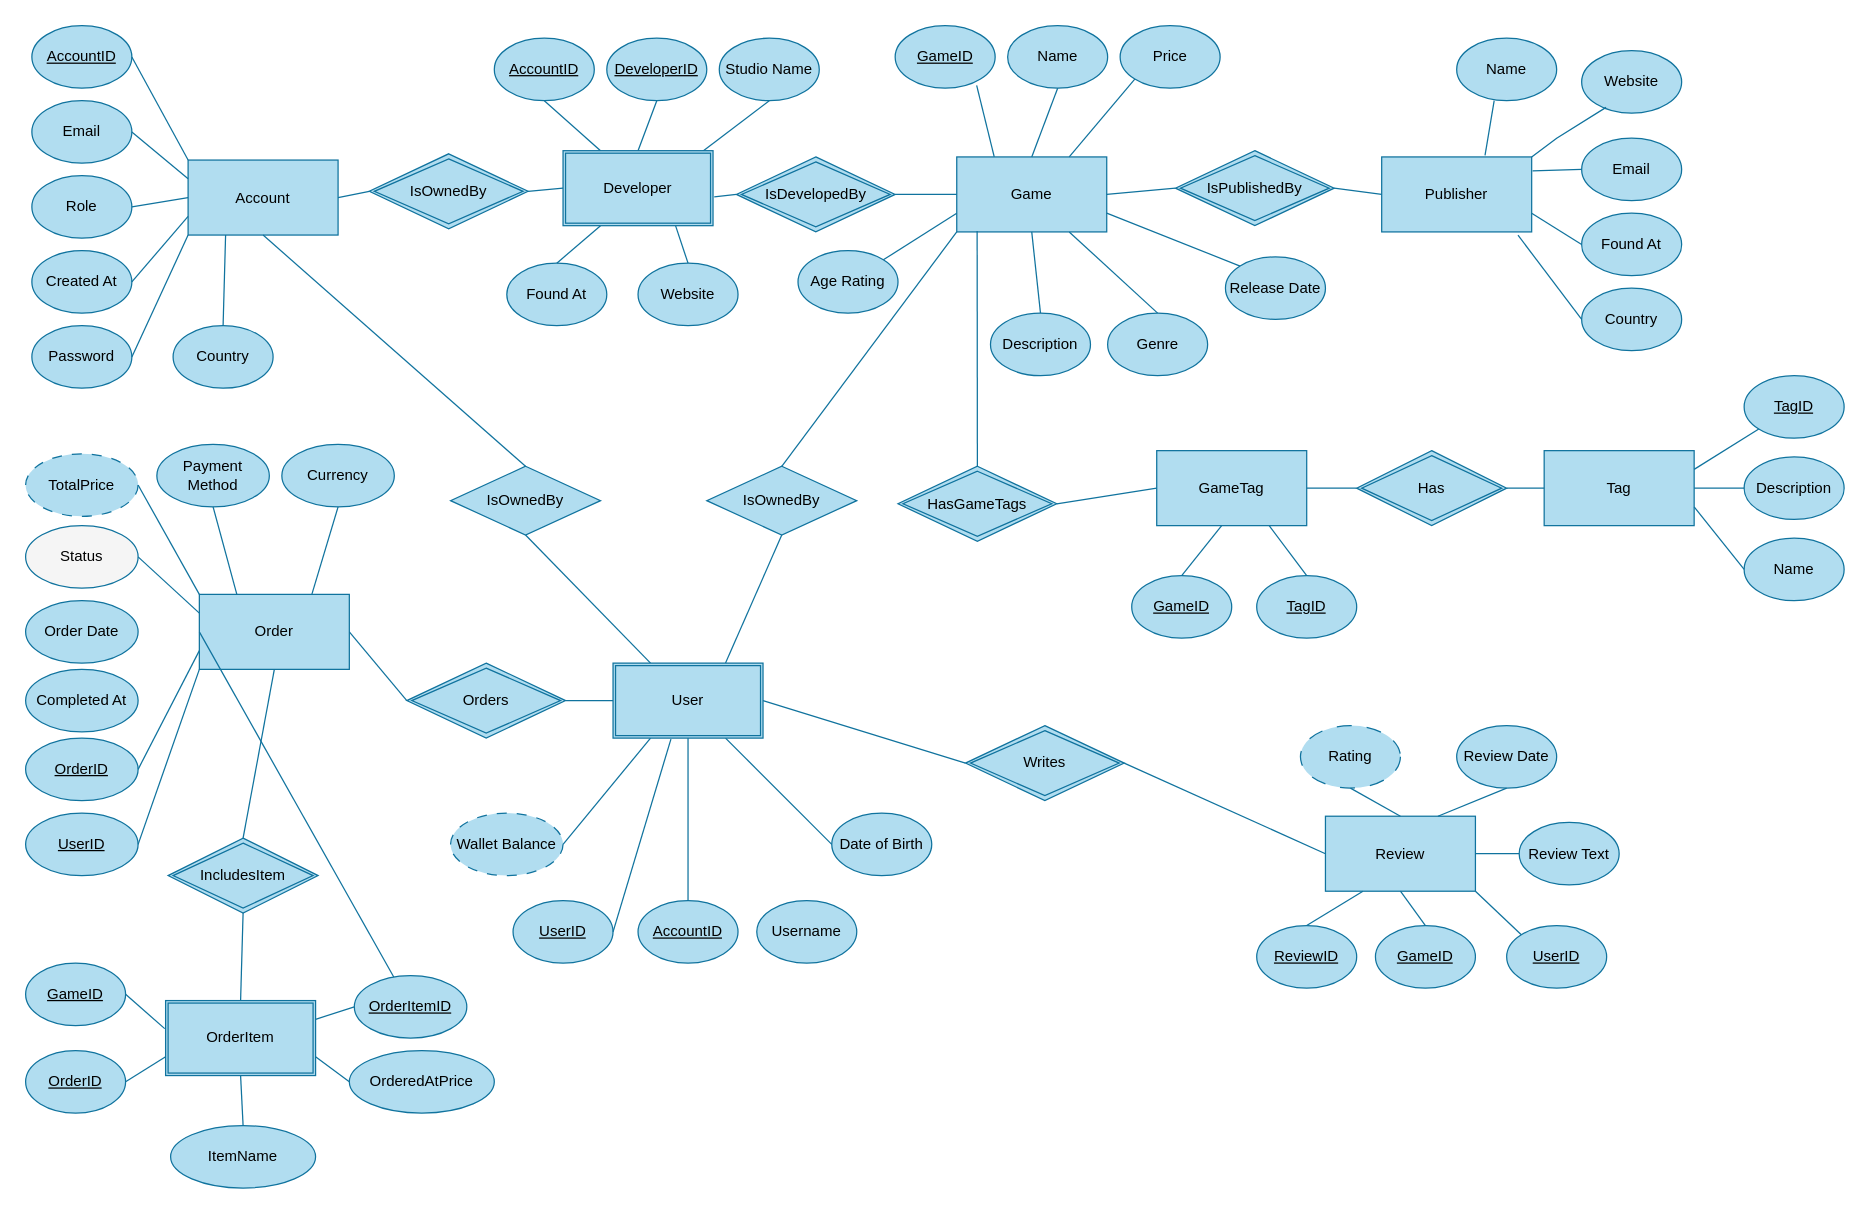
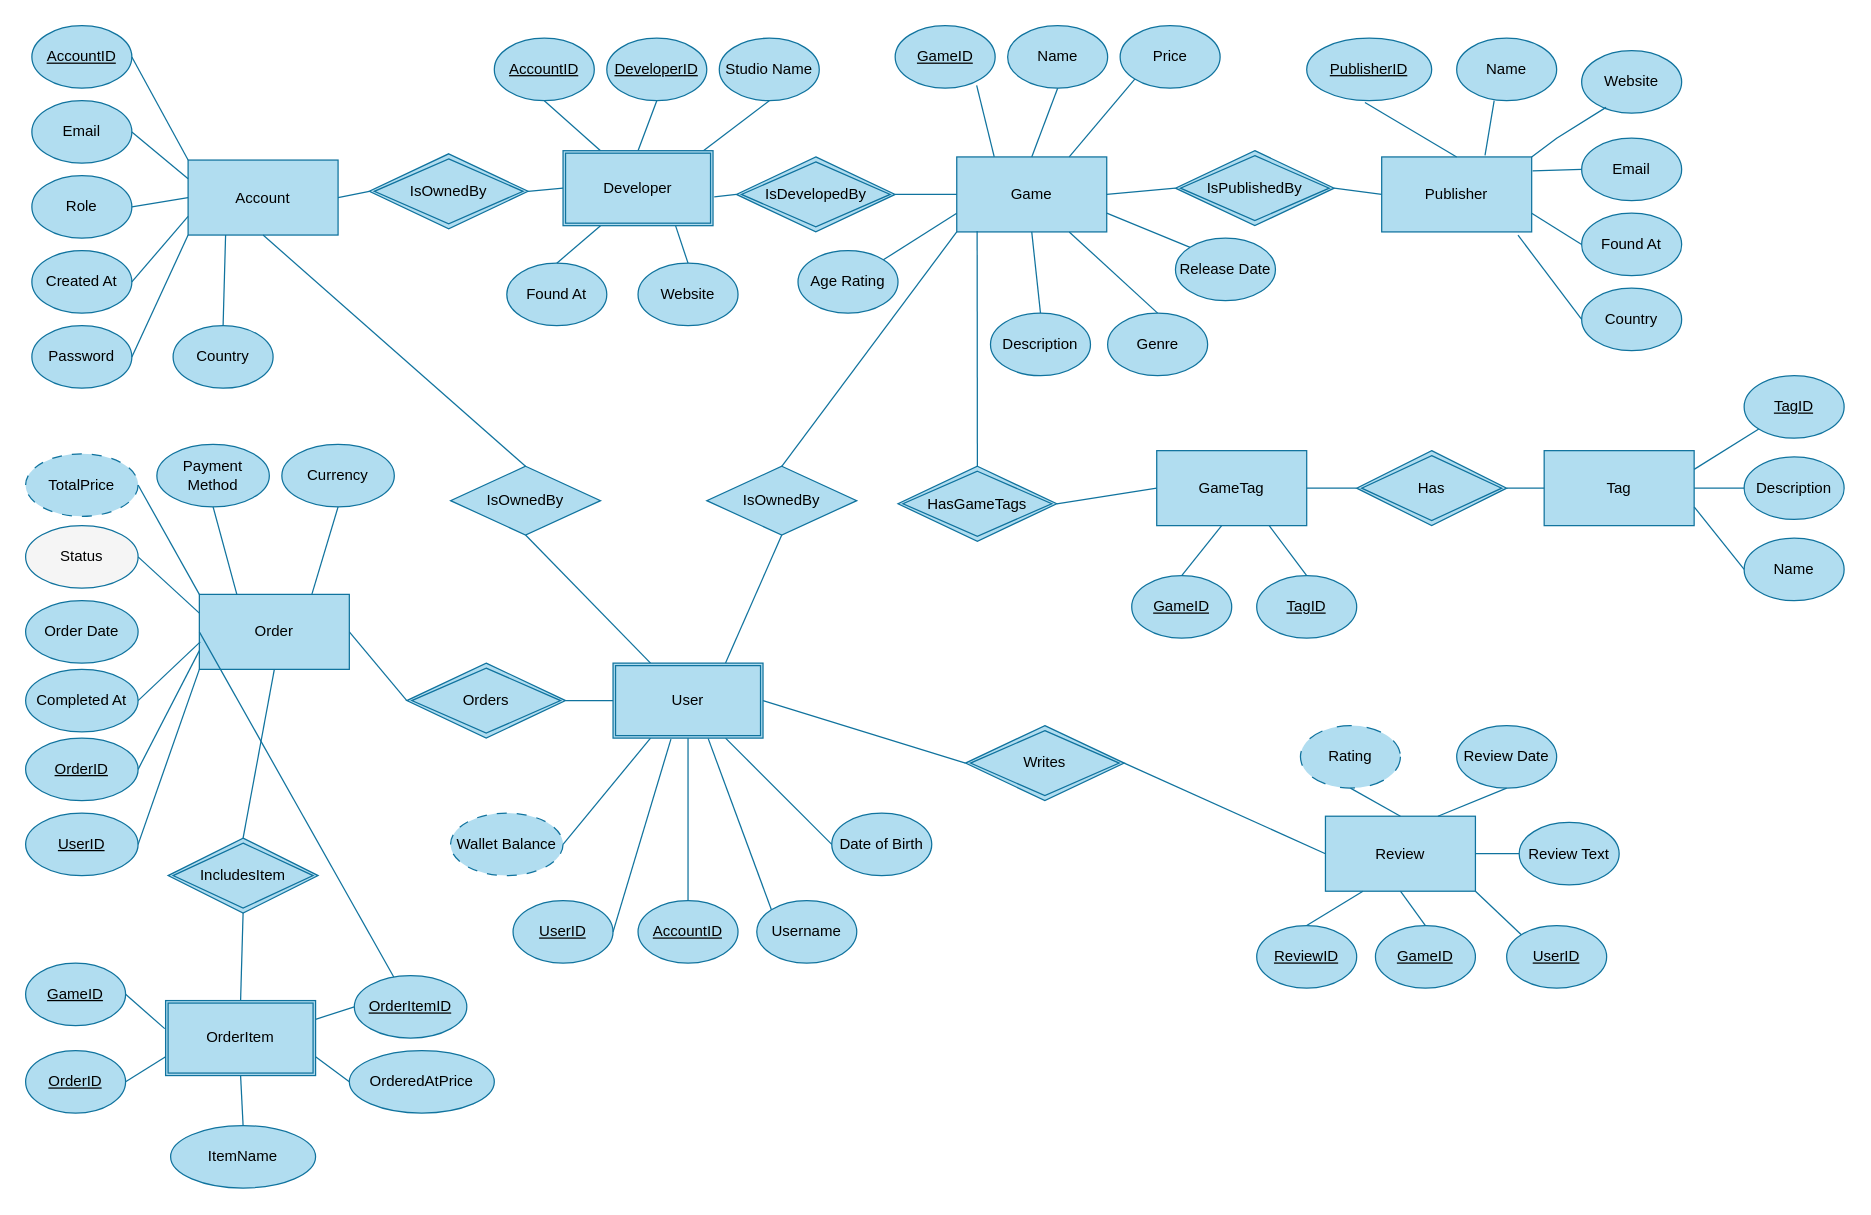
none -> (1369, 69)
none -> (1411, 130)
(1276, 288) -> (1226, 269)
none -> (170, 671)
none -> (740, 824)
